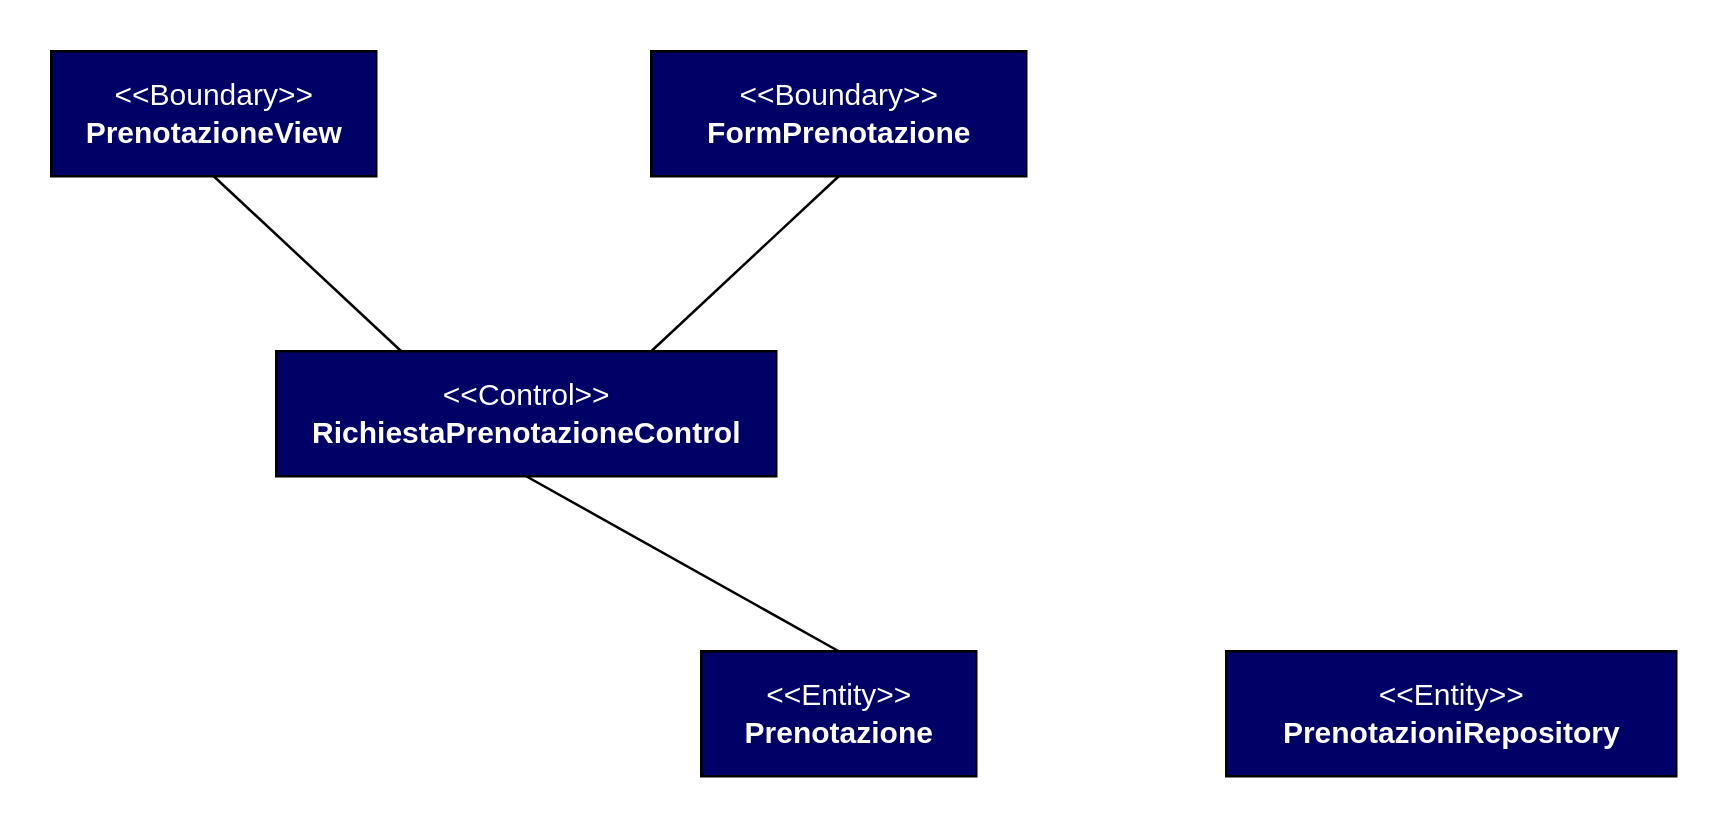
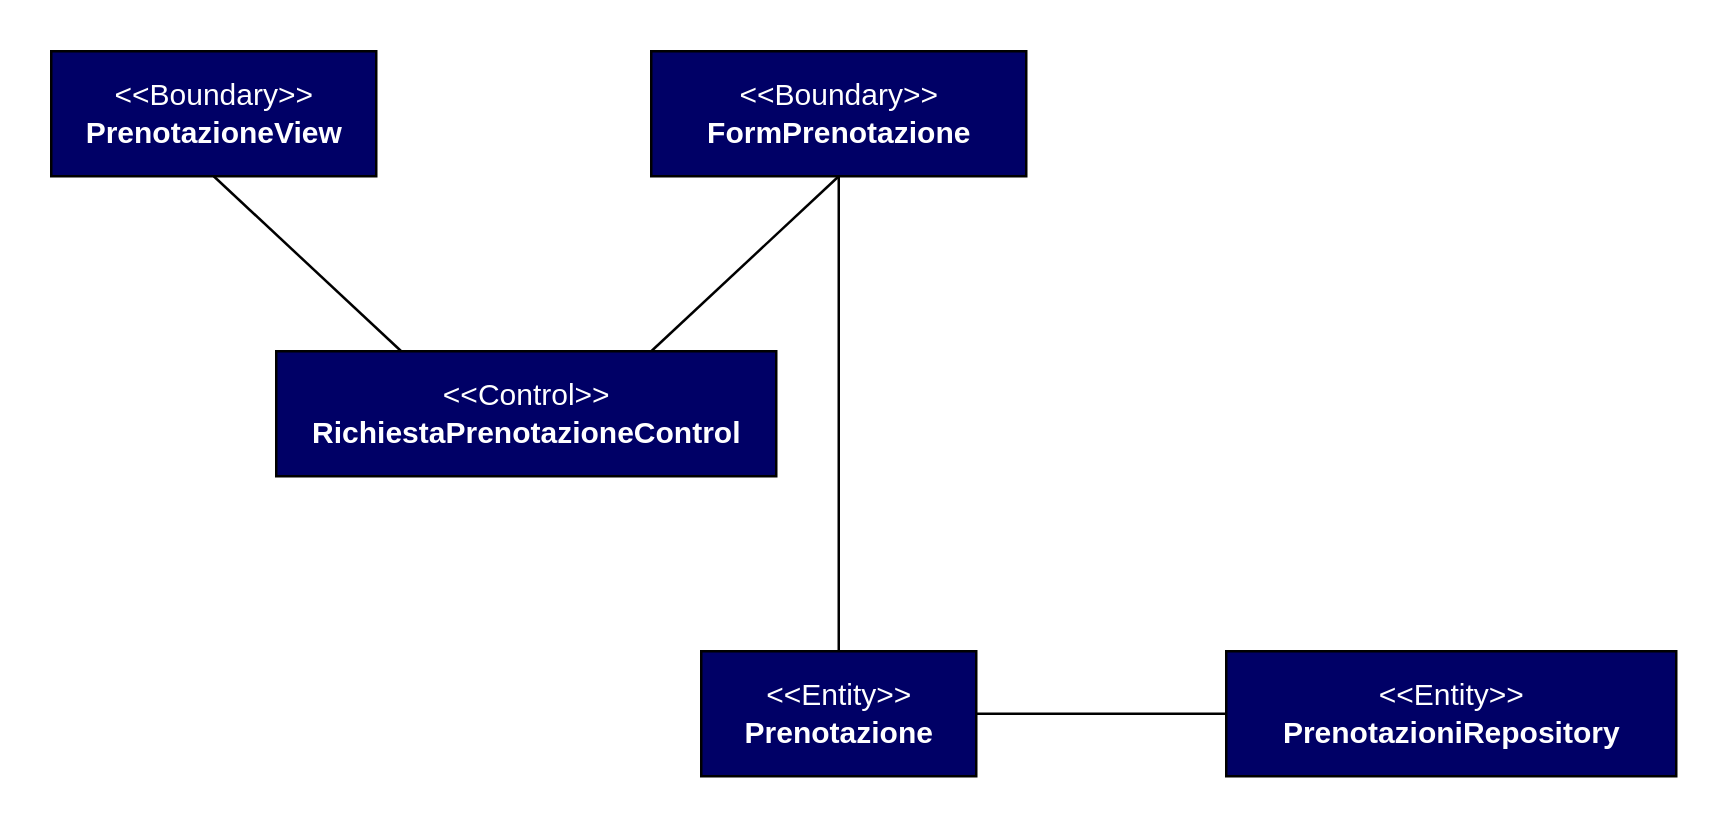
(683, 564) -> (839, 414)
none -> (1101, 714)
